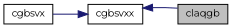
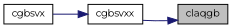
(165, 8) -> (155, 21)
